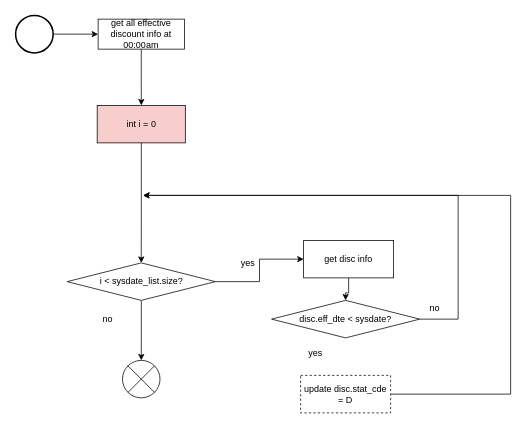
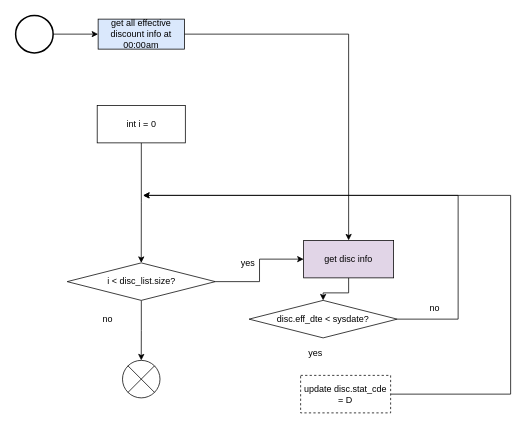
(141, 34) -> (141, 34)
(141, 74) -> (348, 133)
(141, 124) -> (141, 124)
(348, 259) -> (348, 259)
(141, 282) -> (141, 282)
(345, 319) -> (323, 319)
